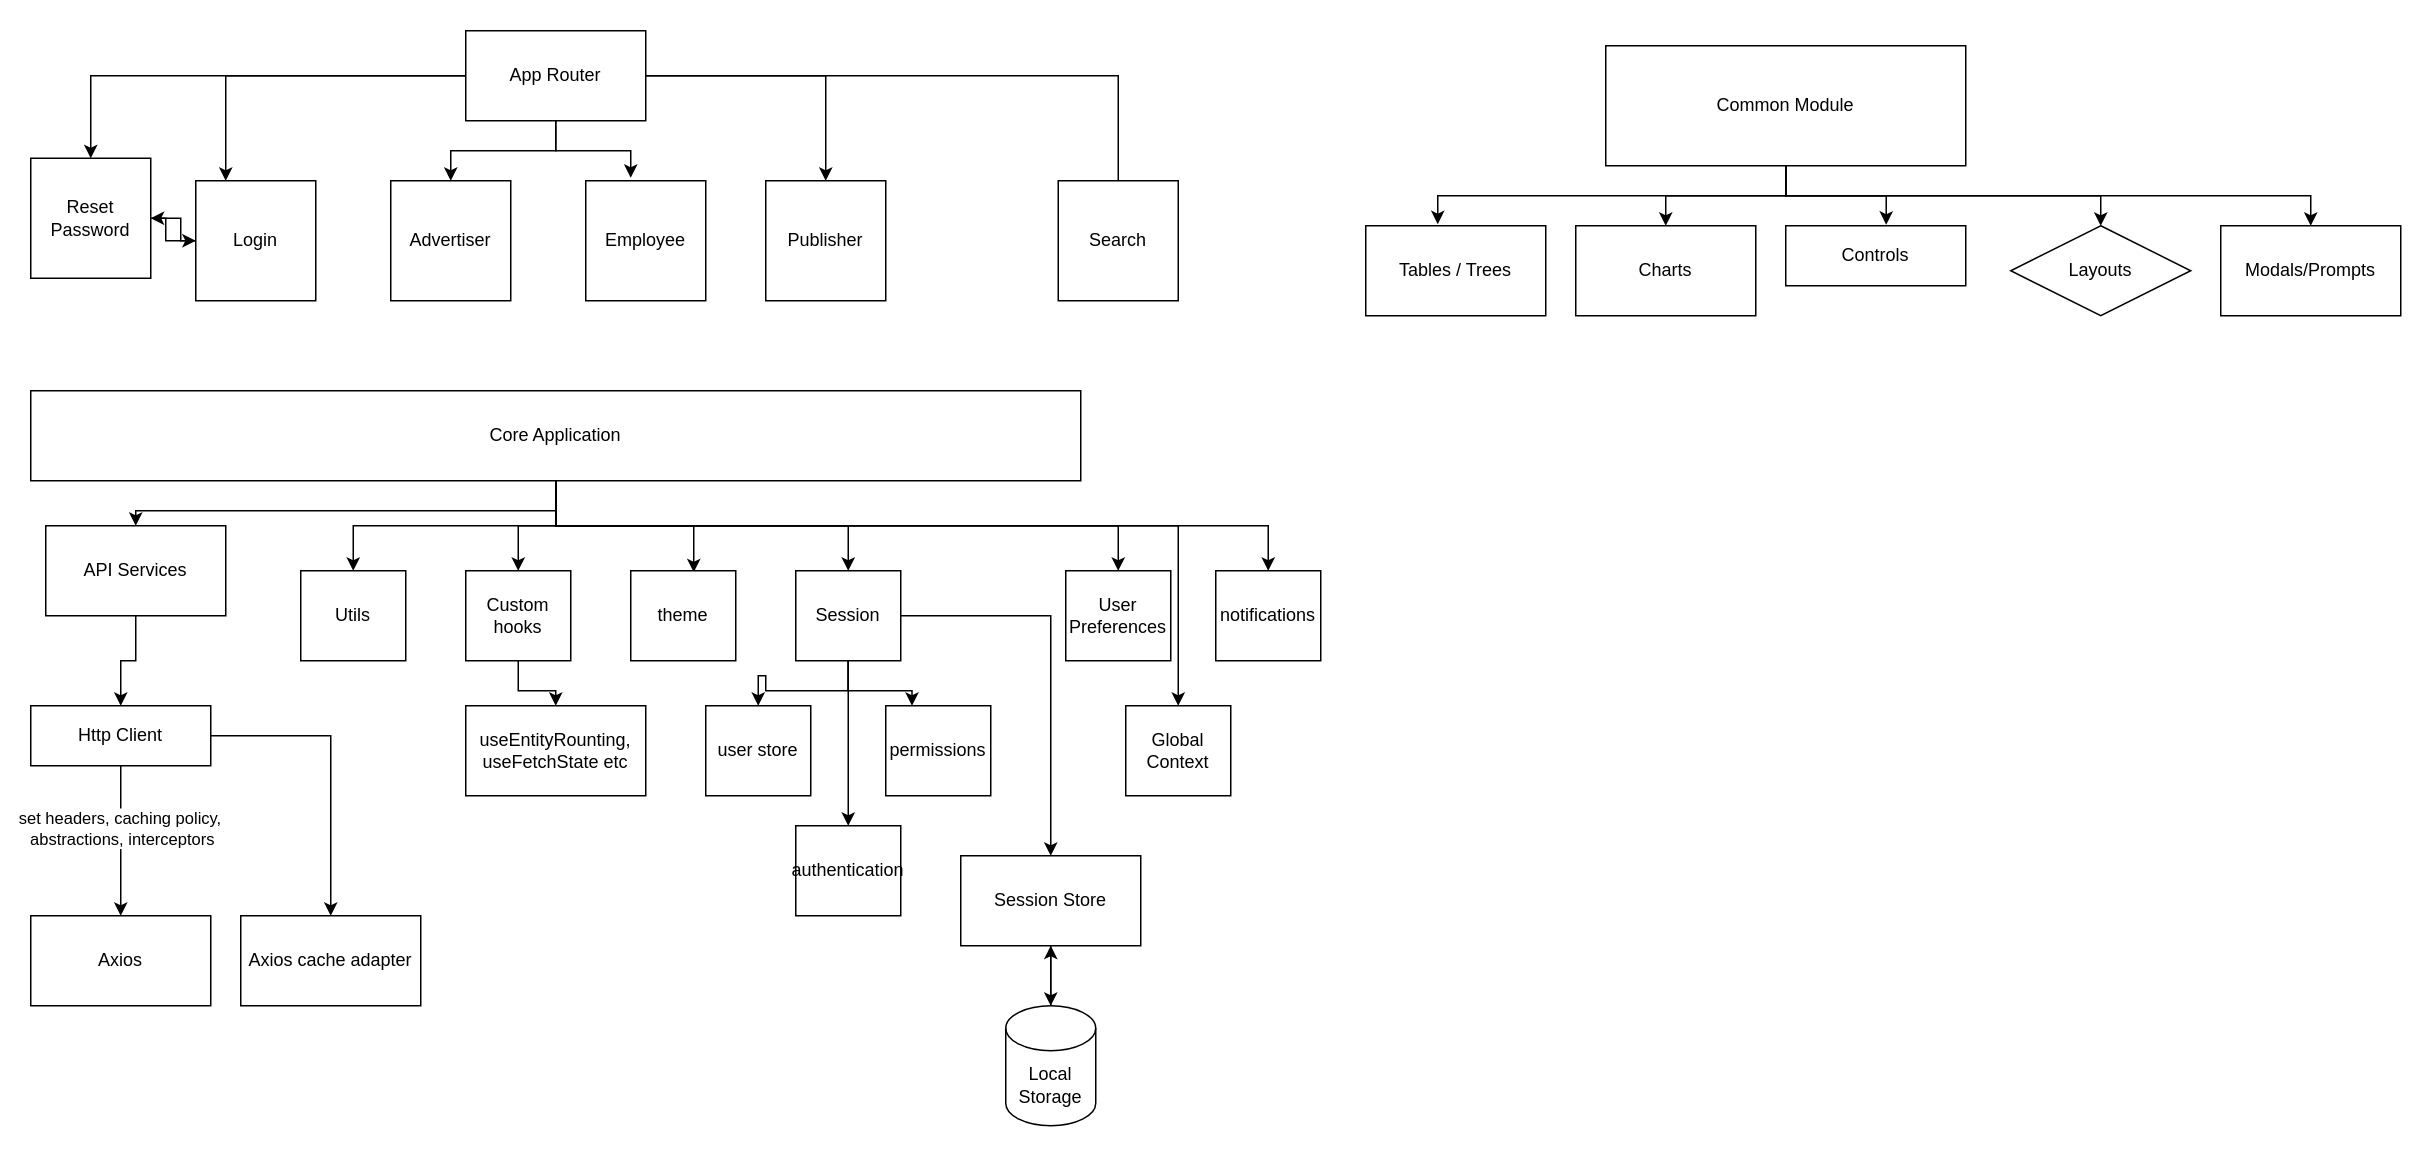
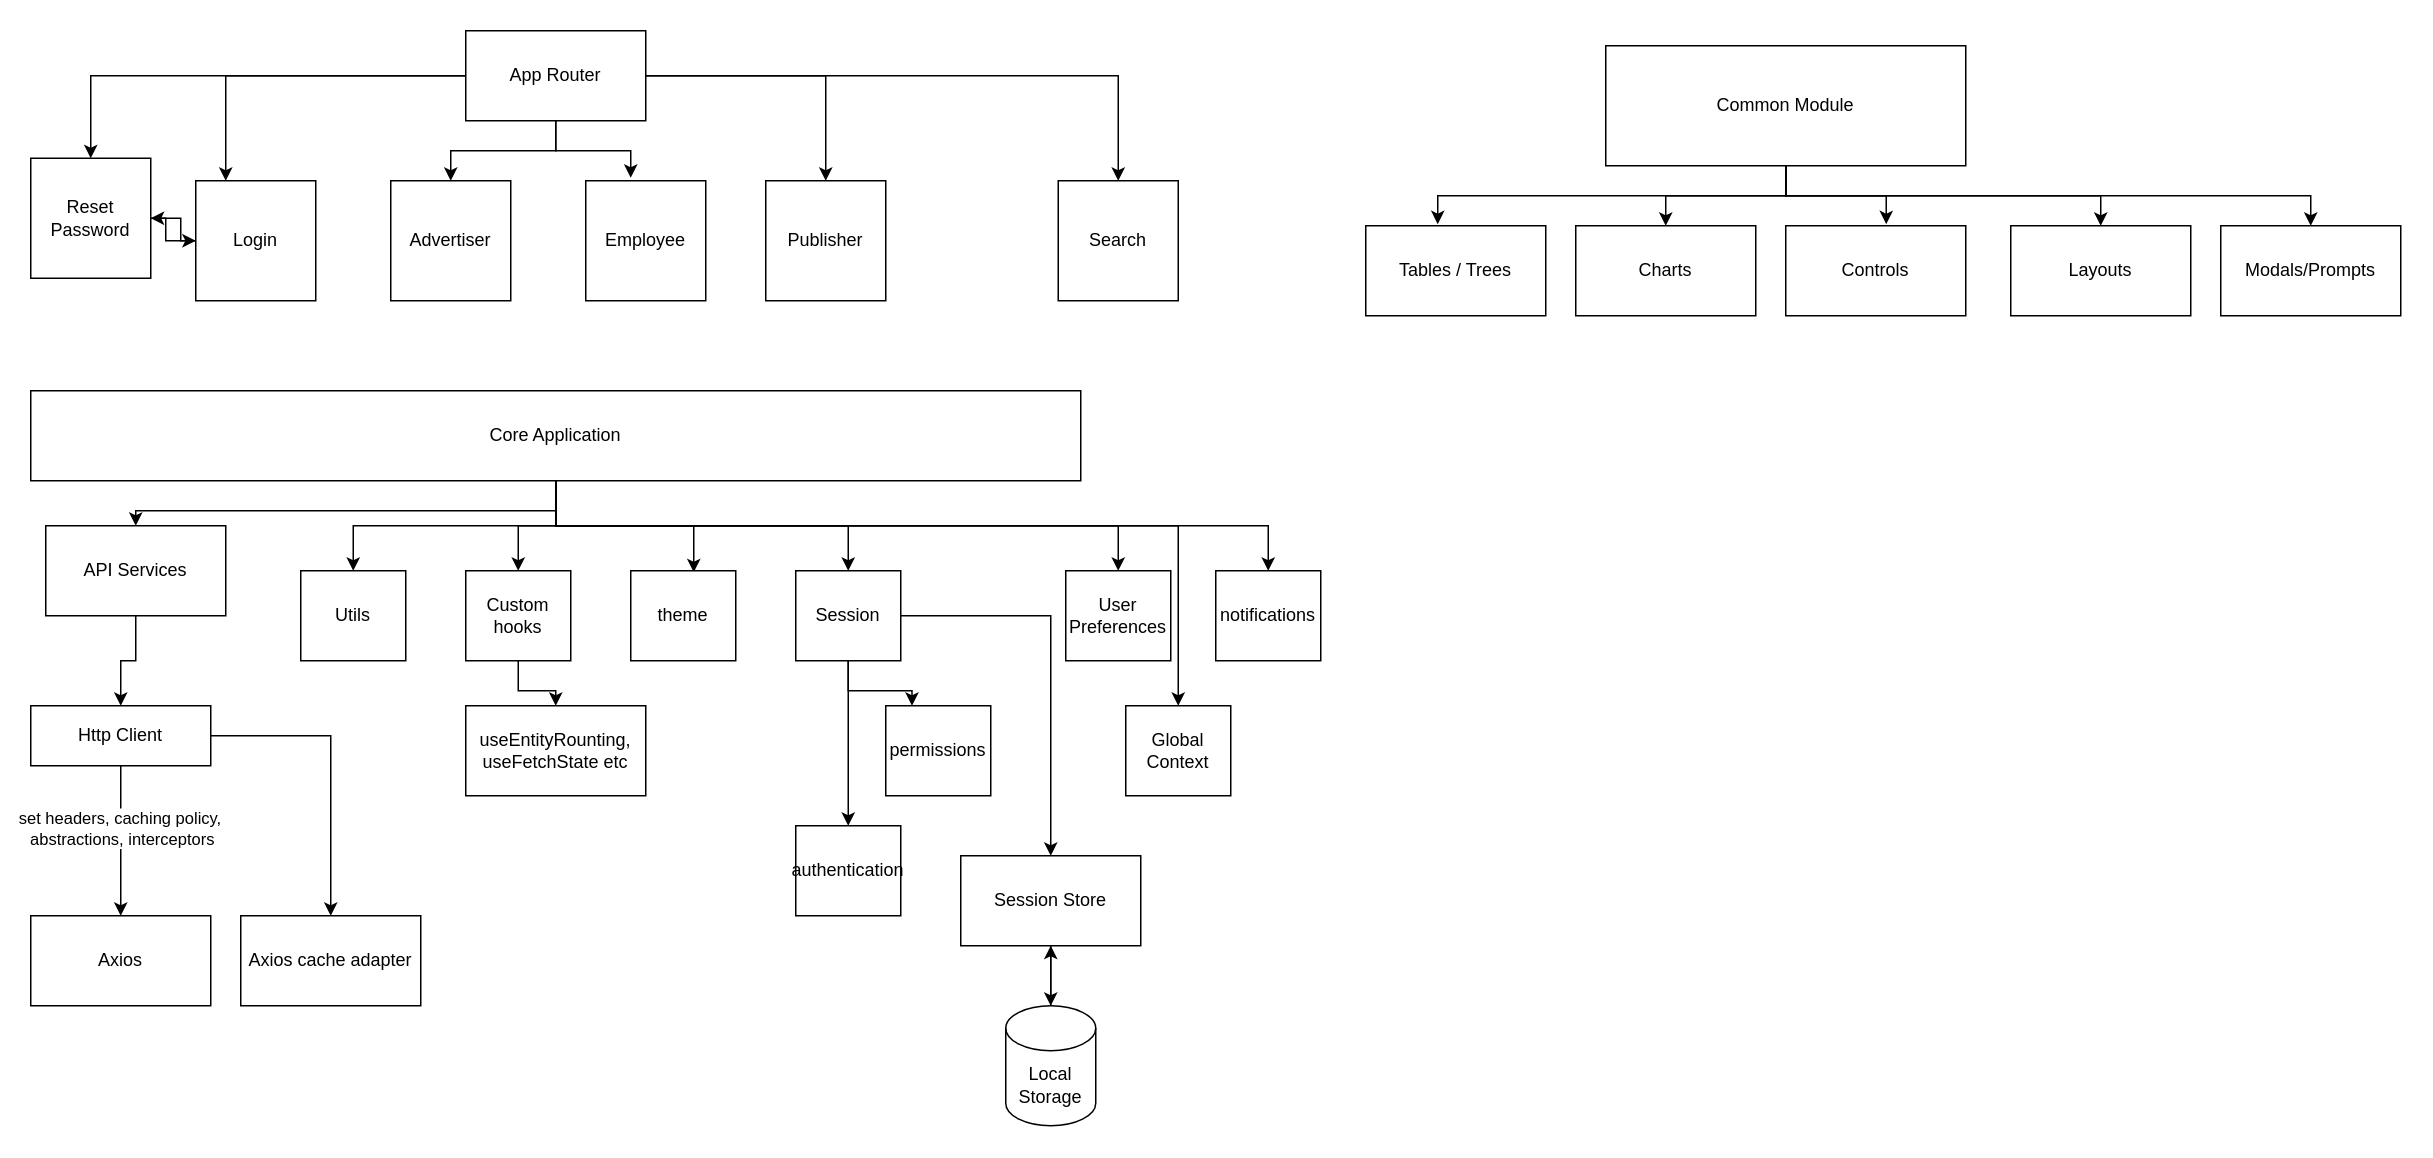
(1118, 173) -> (1118, 169)
(1876, 256) -> (1876, 271)
(2101, 271) -> (2101, 271)
(785, 691) -> none
(758, 751) -> none
